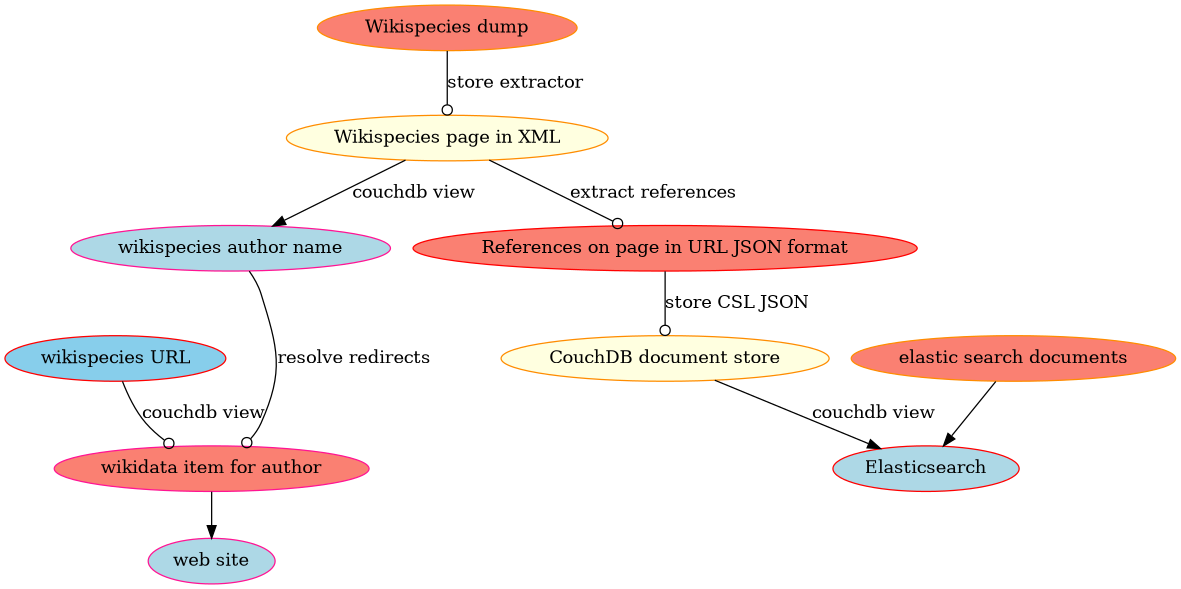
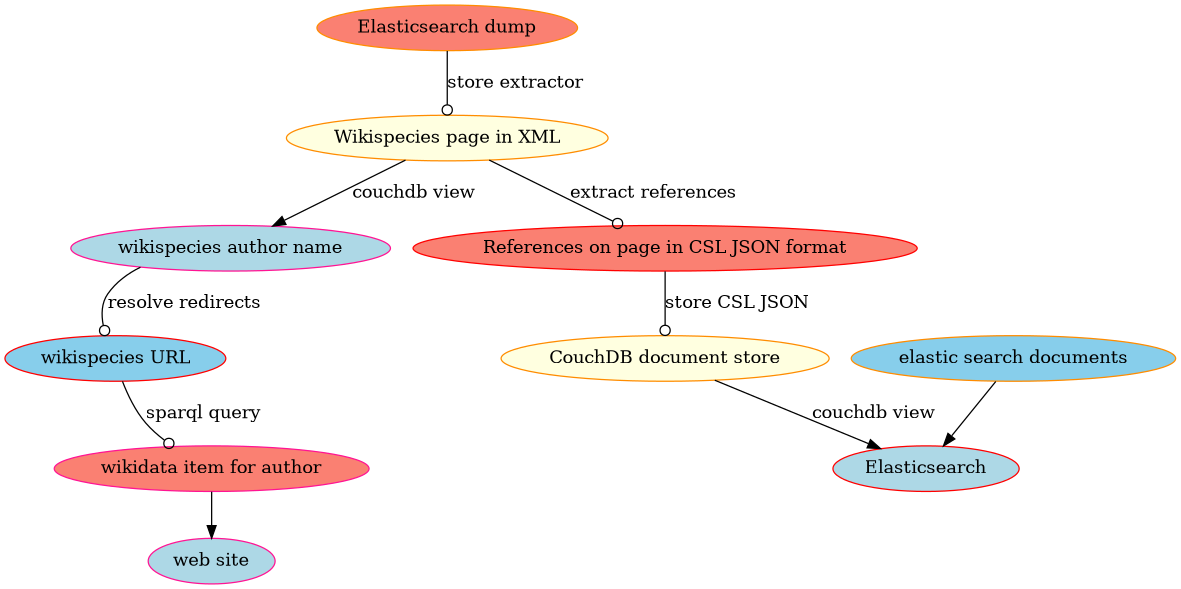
(447, 28) -> (447, 28)
(665, 248) -> (665, 248)
(276, 355) -> (111, 290)
(1013, 358) -> (1013, 358)
(203, 414) -> (203, 414)
